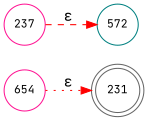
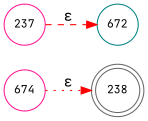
(118, 25) -> (118, 25)
(25, 90) -> (25, 90)
(118, 90) -> (118, 90)
